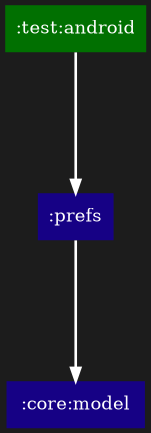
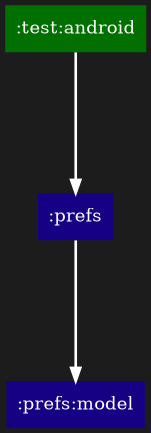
(76, 405) -> (76, 405)
